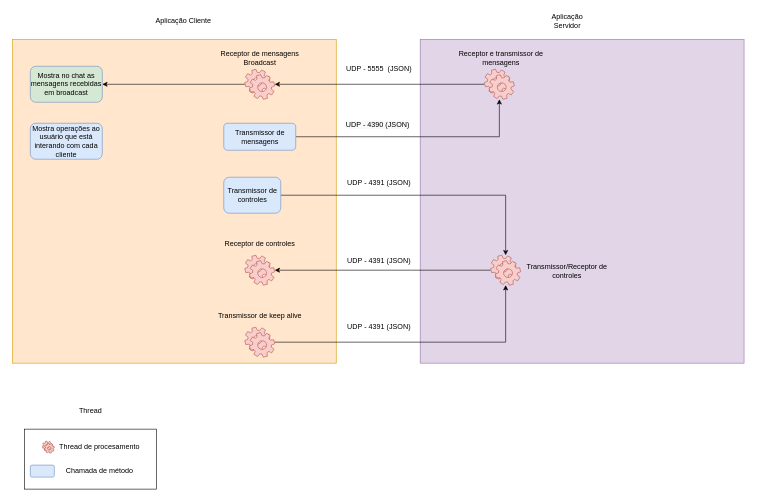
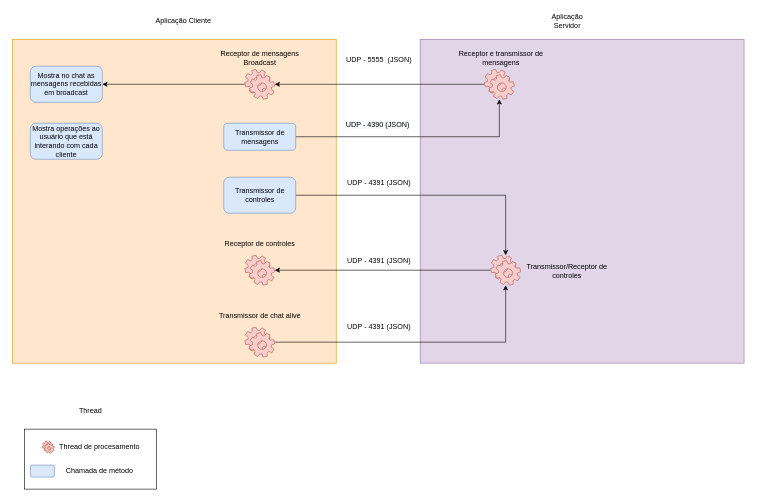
(379, 69) -> (379, 60)
(66, 84) -> (66, 84)
(252, 195) -> (260, 195)
(260, 316) -> (260, 316)
